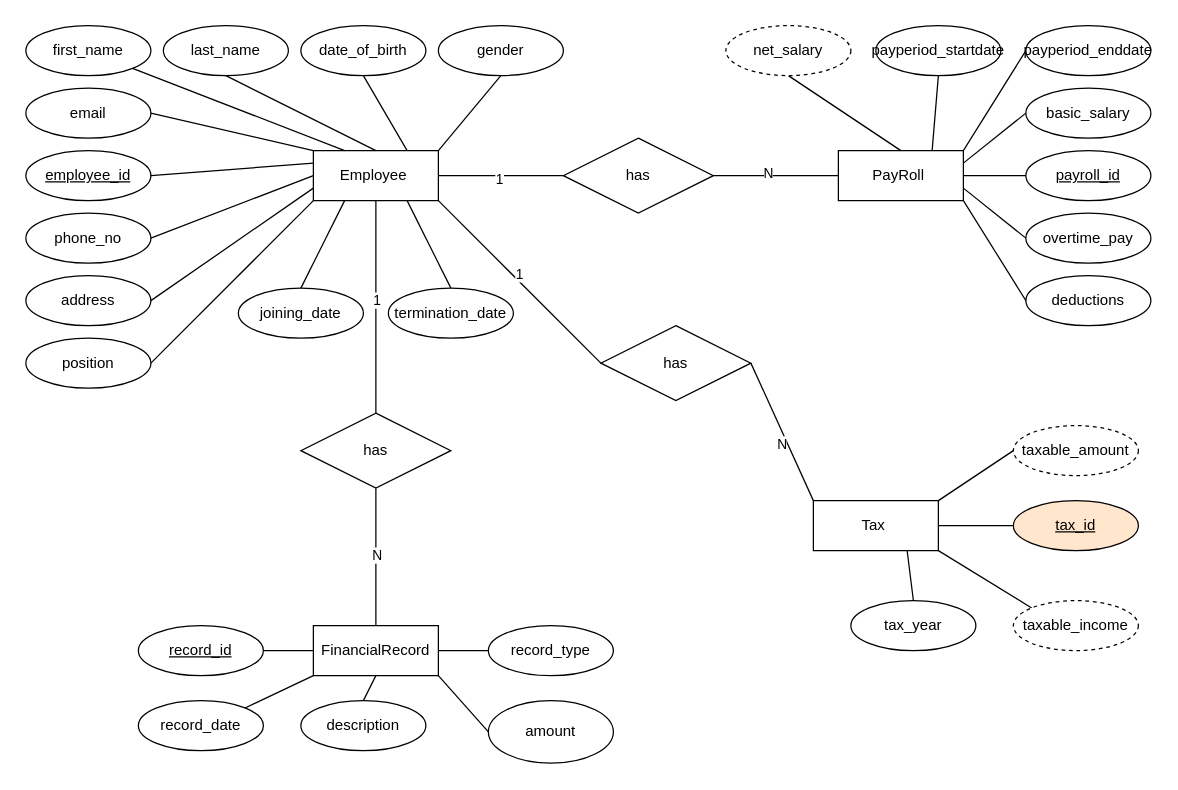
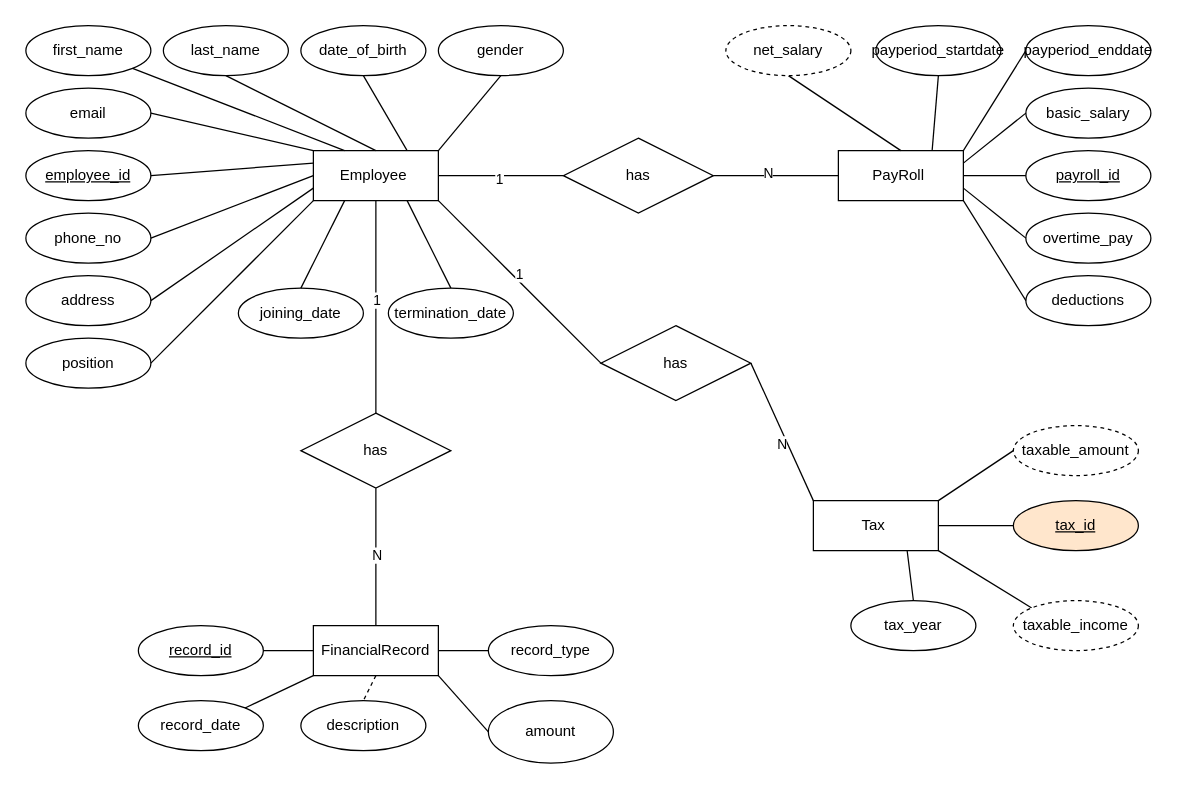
(369, 689) -> (369, 689)
